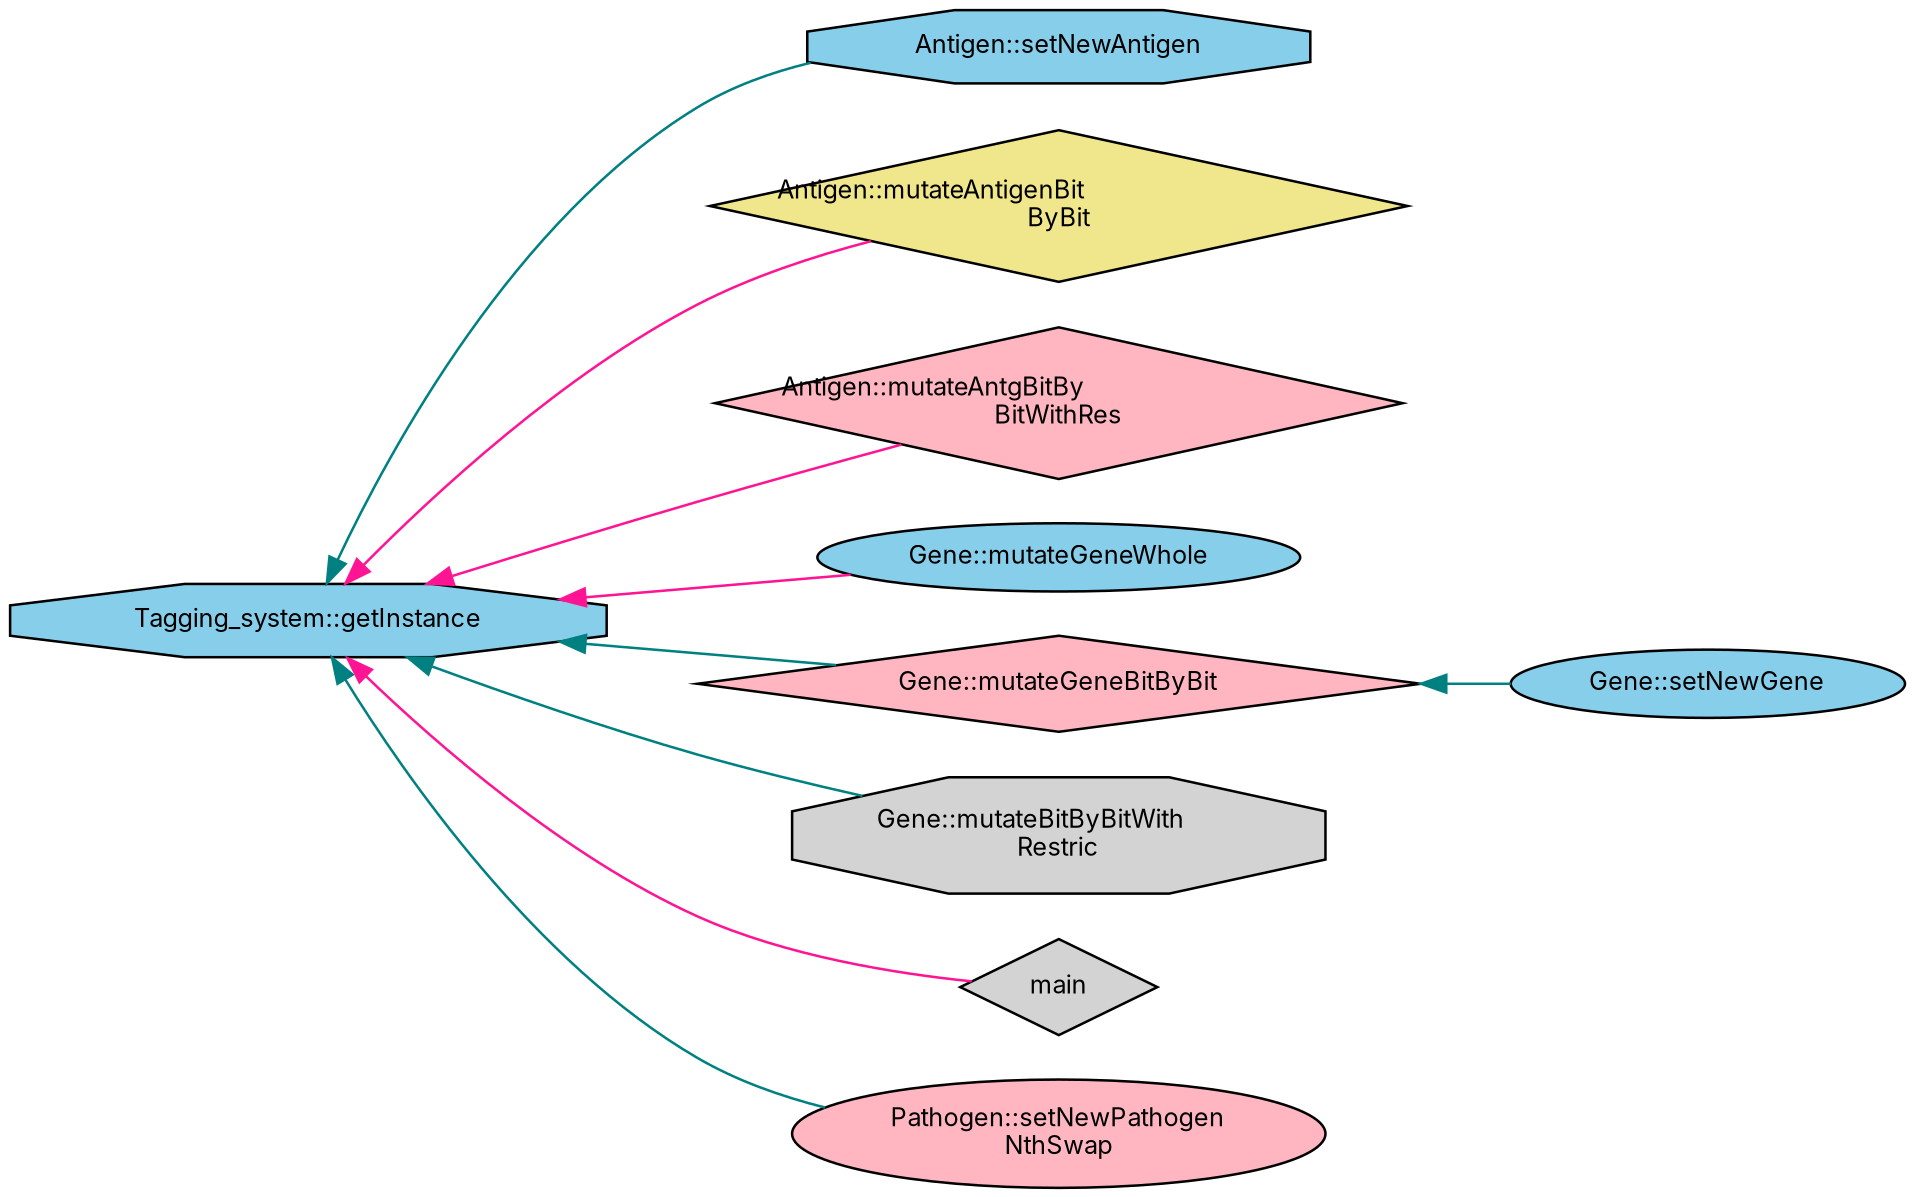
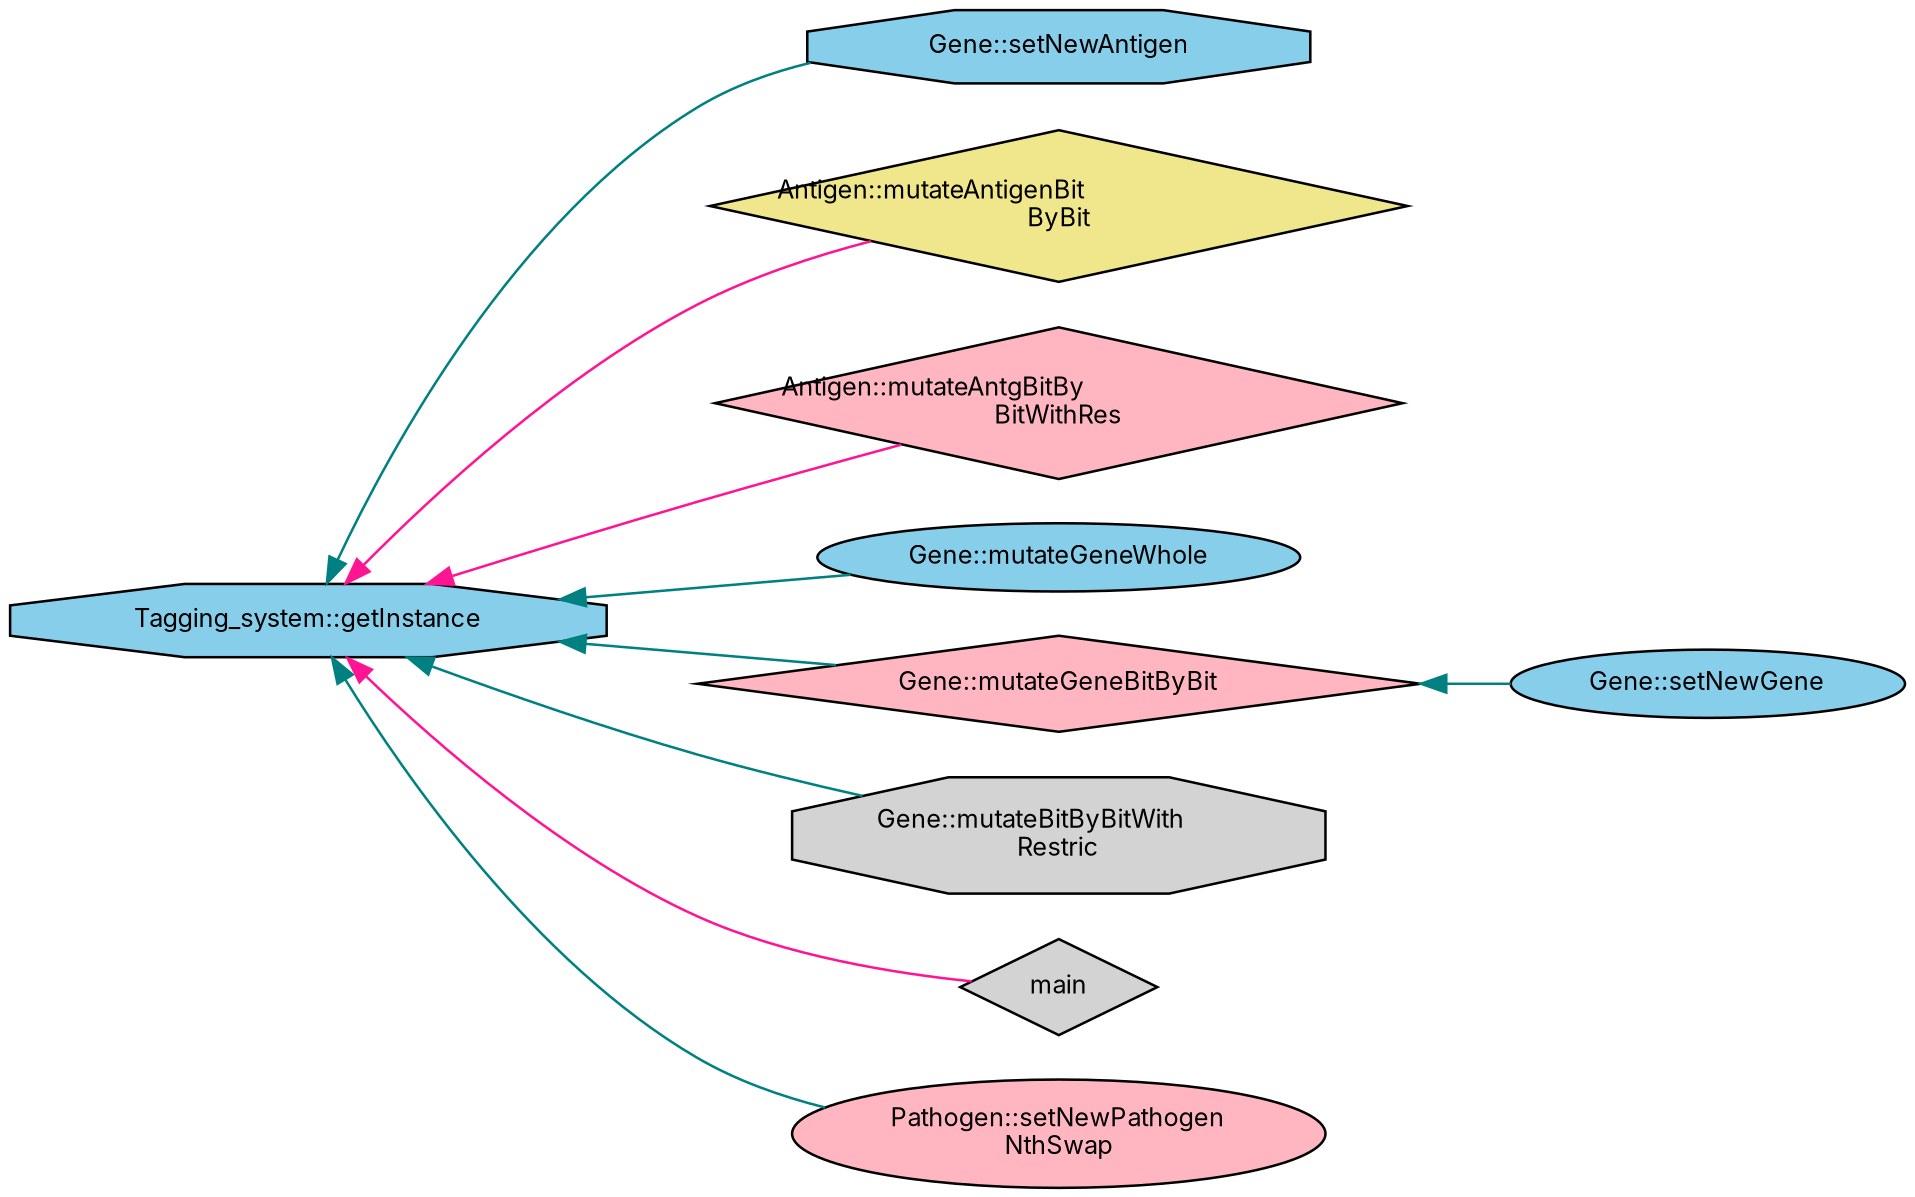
(1059, 47) -> (1059, 47)
(718, 586) -> (718, 586)
